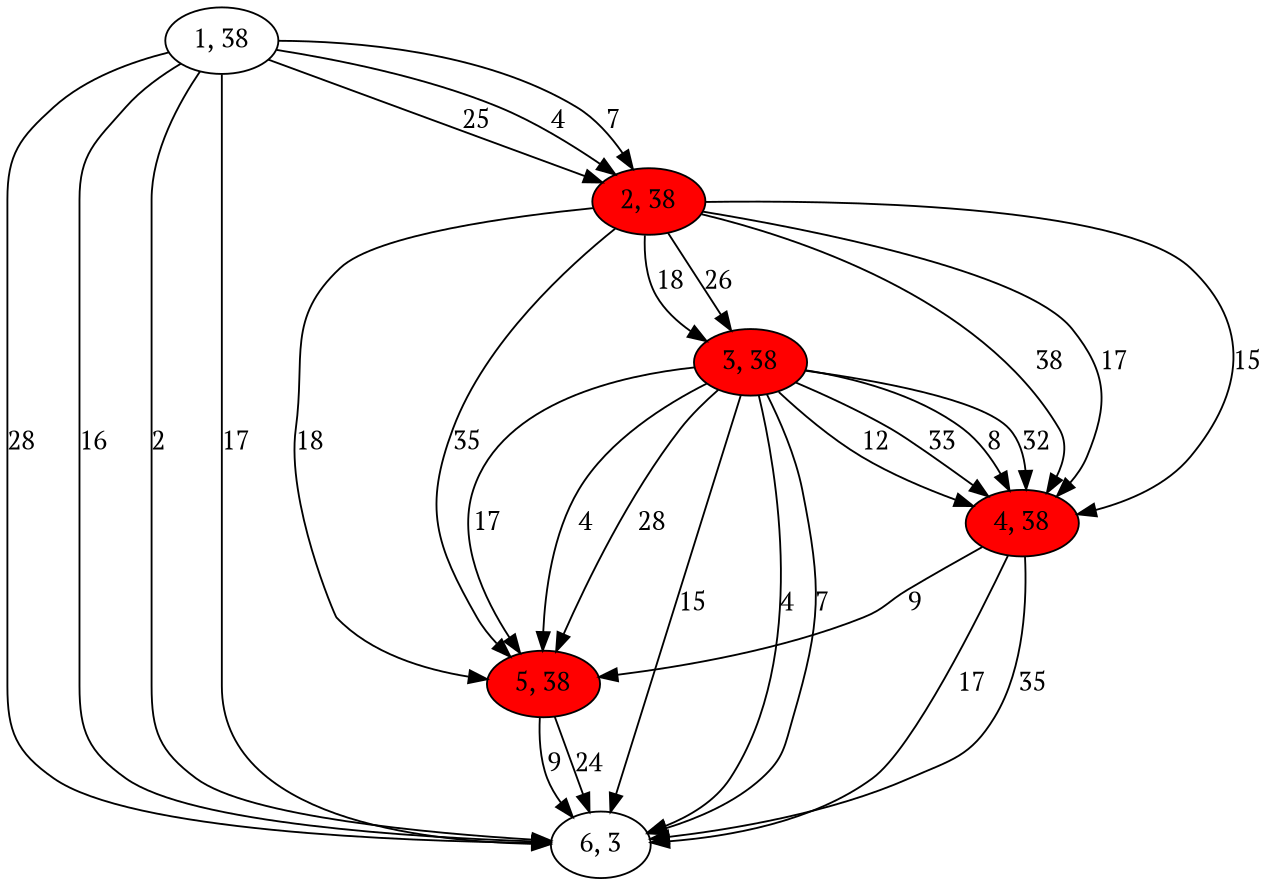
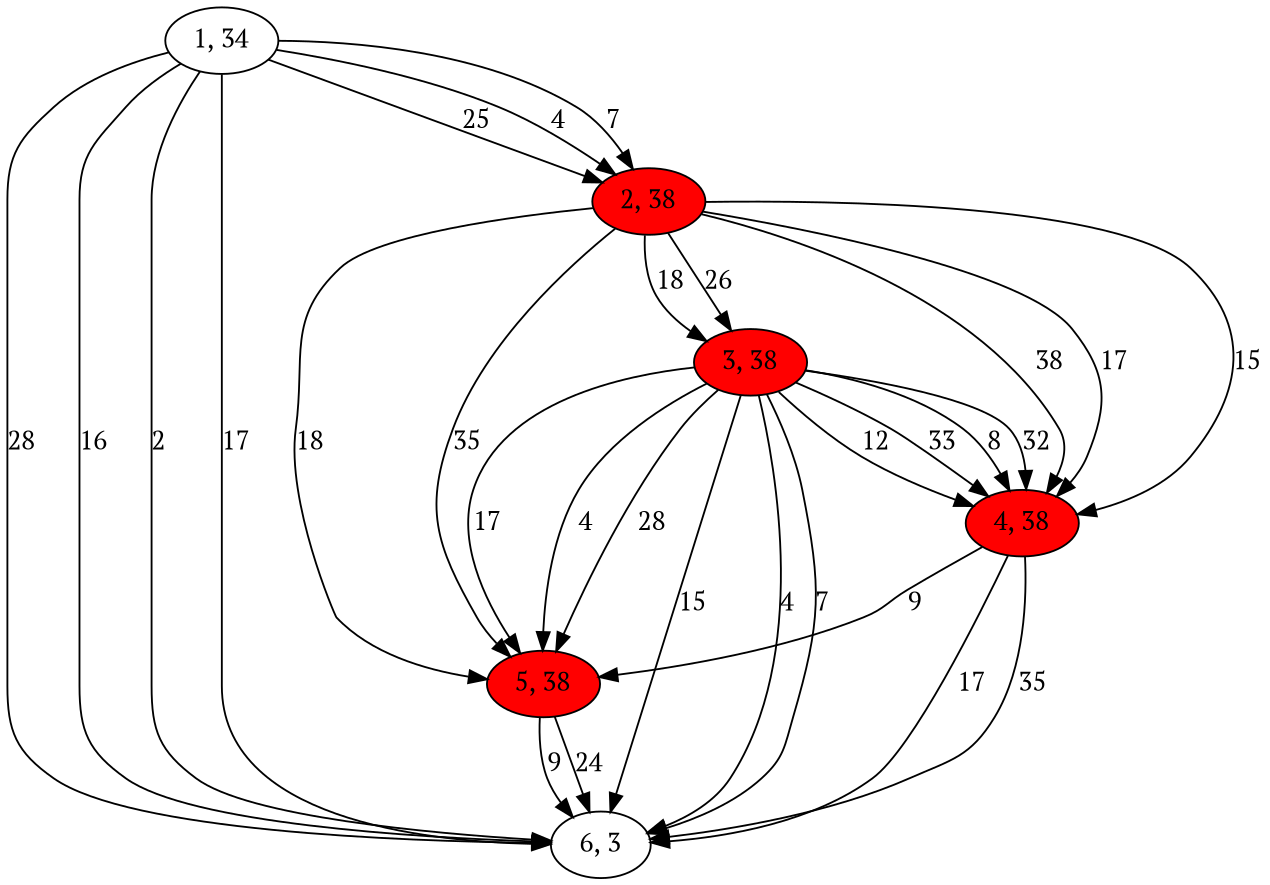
(222, 41) -> (222, 41)
